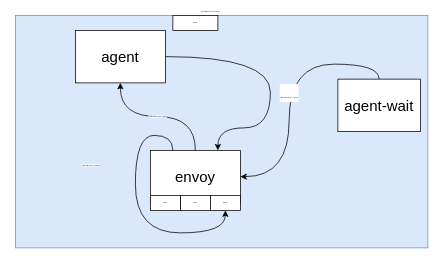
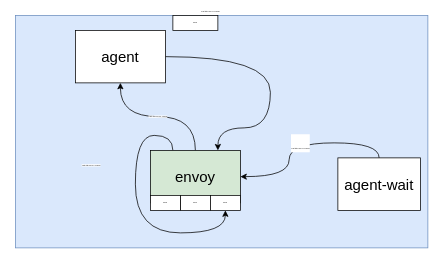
(379, 105) -> (379, 184)
(195, 177) -> (195, 177)
